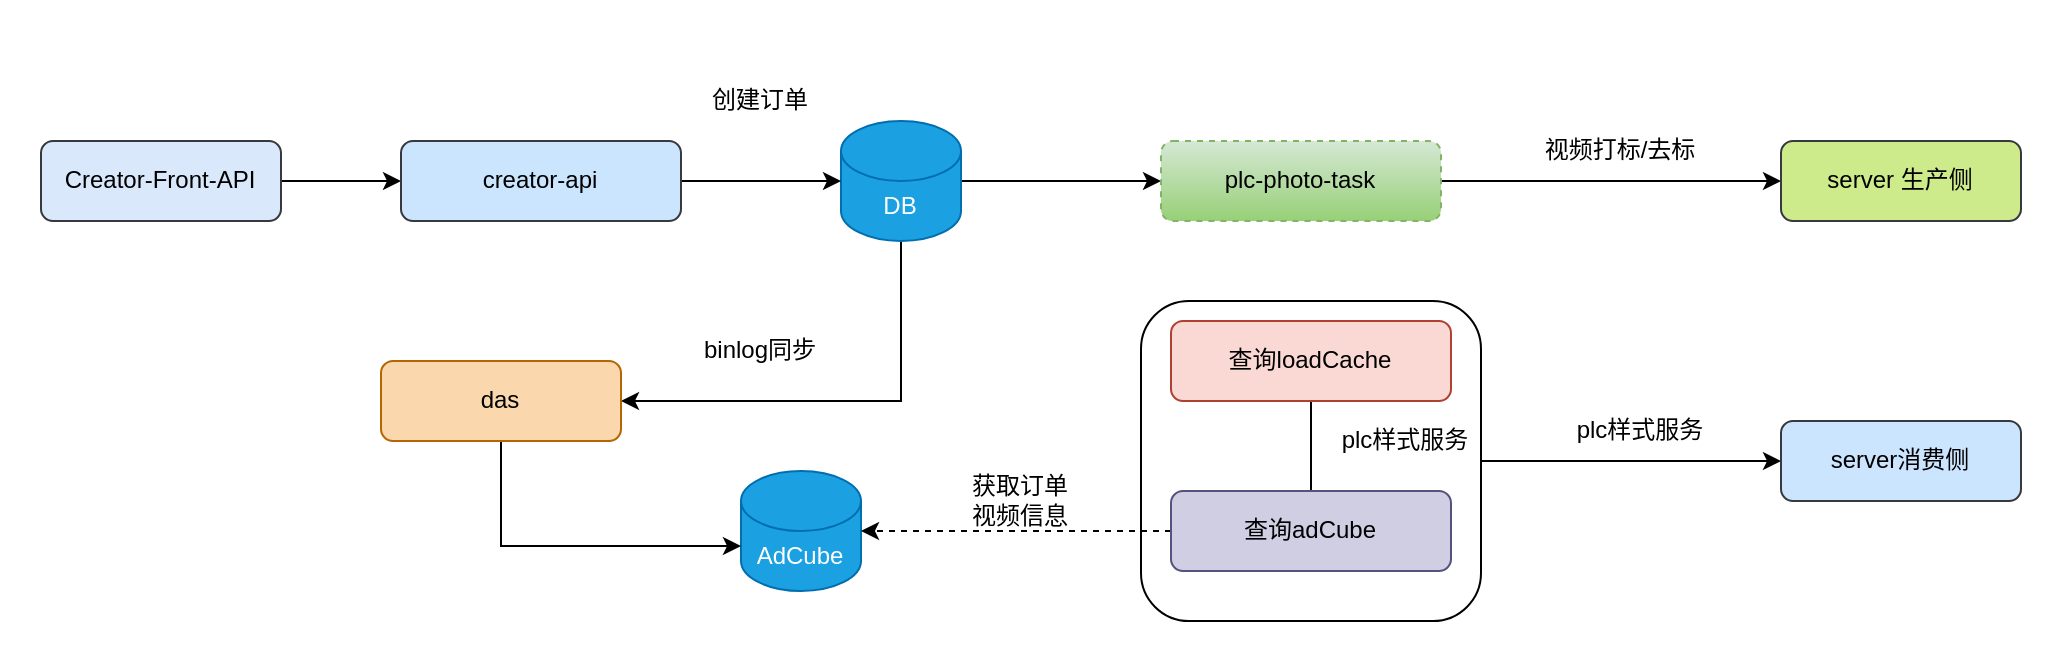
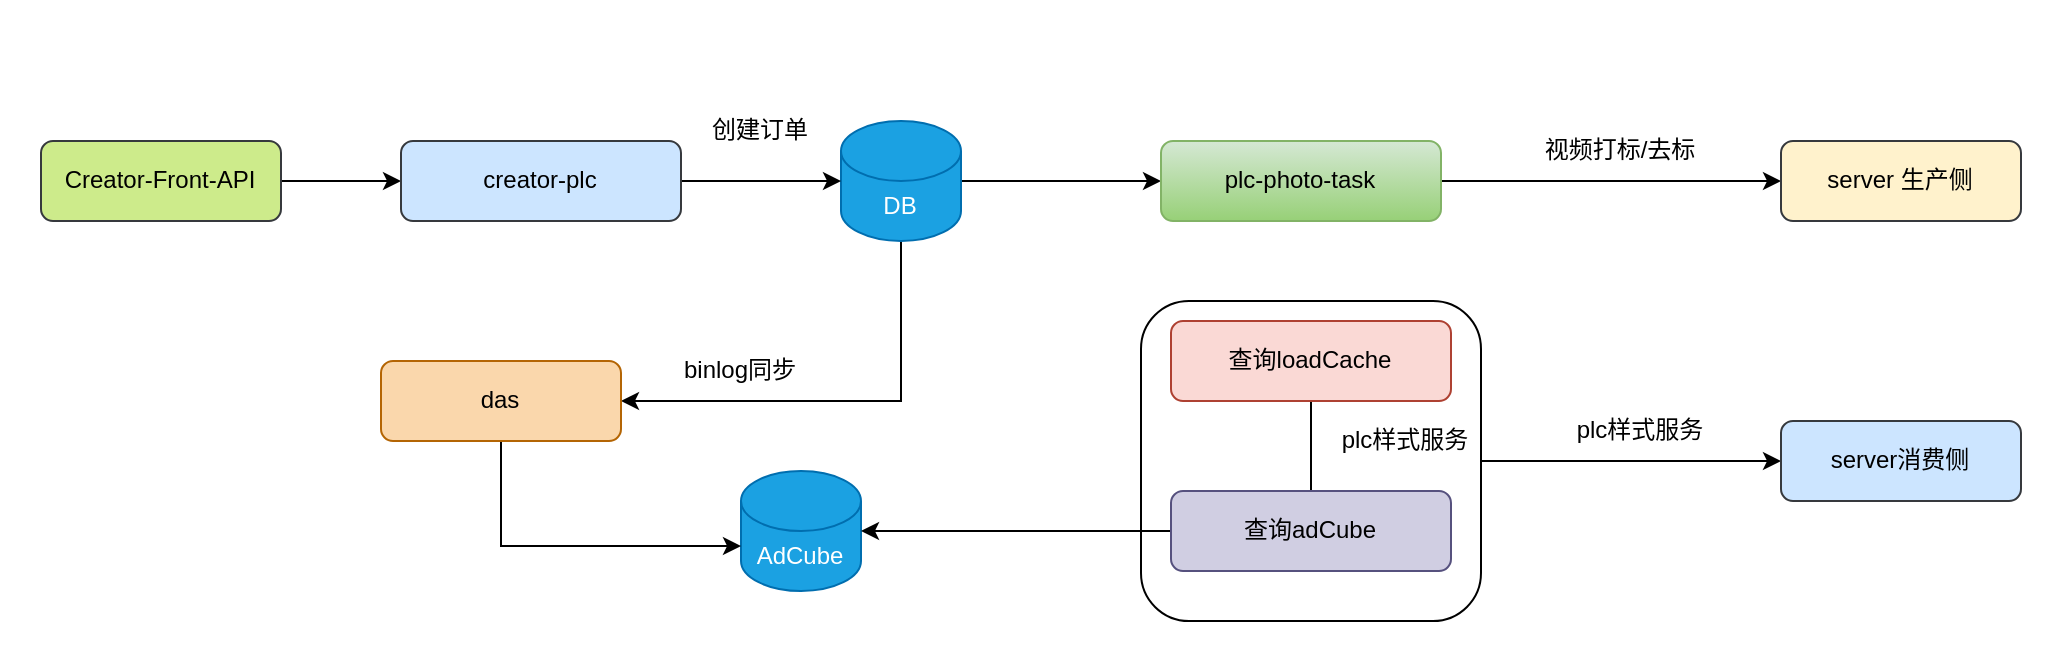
(761, 101) -> (761, 131)
(161, 181) -> (161, 181)
(541, 181) -> (541, 181)
(1301, 181) -> (1301, 181)
(1901, 181) -> (1901, 181)
(761, 351) -> (741, 371)
(1021, 501) -> none
(1020, 531) -> (1020, 531)
